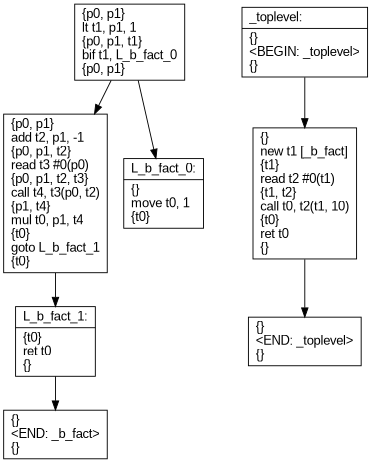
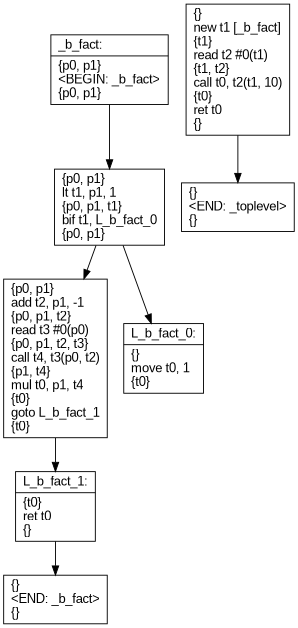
(305, 42) -> none
none -> (110, 70)
